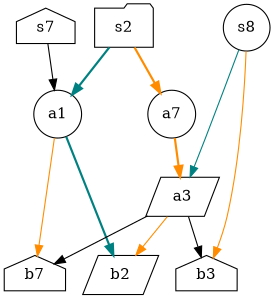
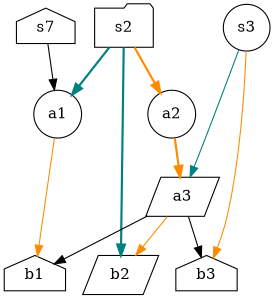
(247, 28) -> (247, 28)
(172, 114) -> (172, 114)
(88, 191) -> (122, 146)
(35, 275) -> (35, 275)
